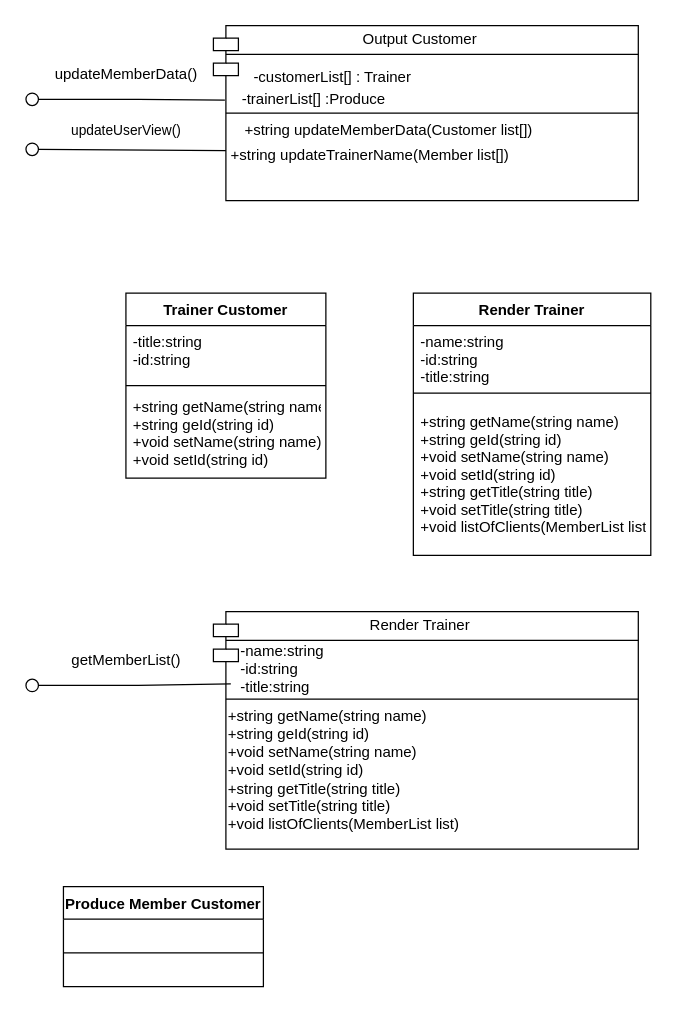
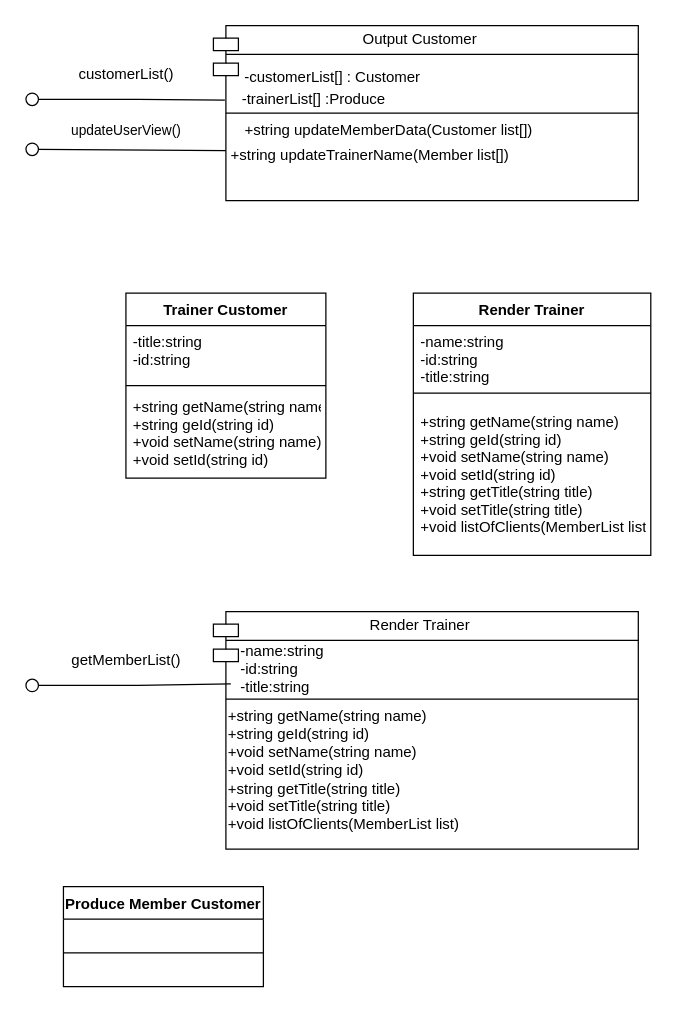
(333, 68) -> (333, 68)
(126, 74) -> (126, 74)
